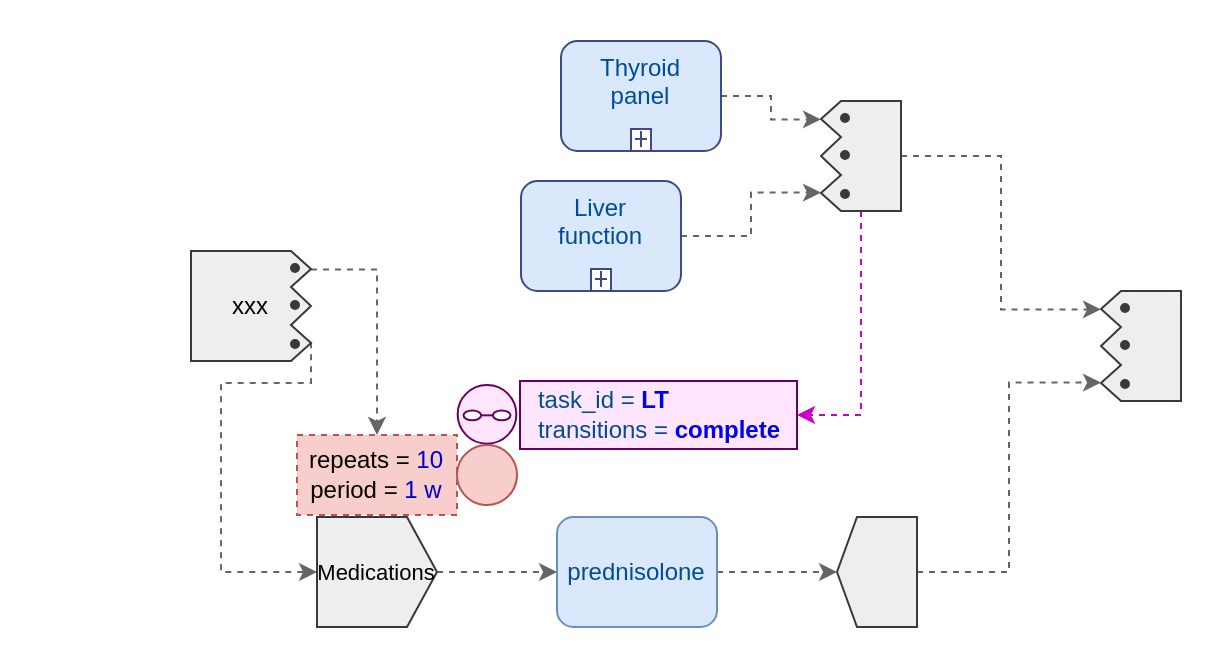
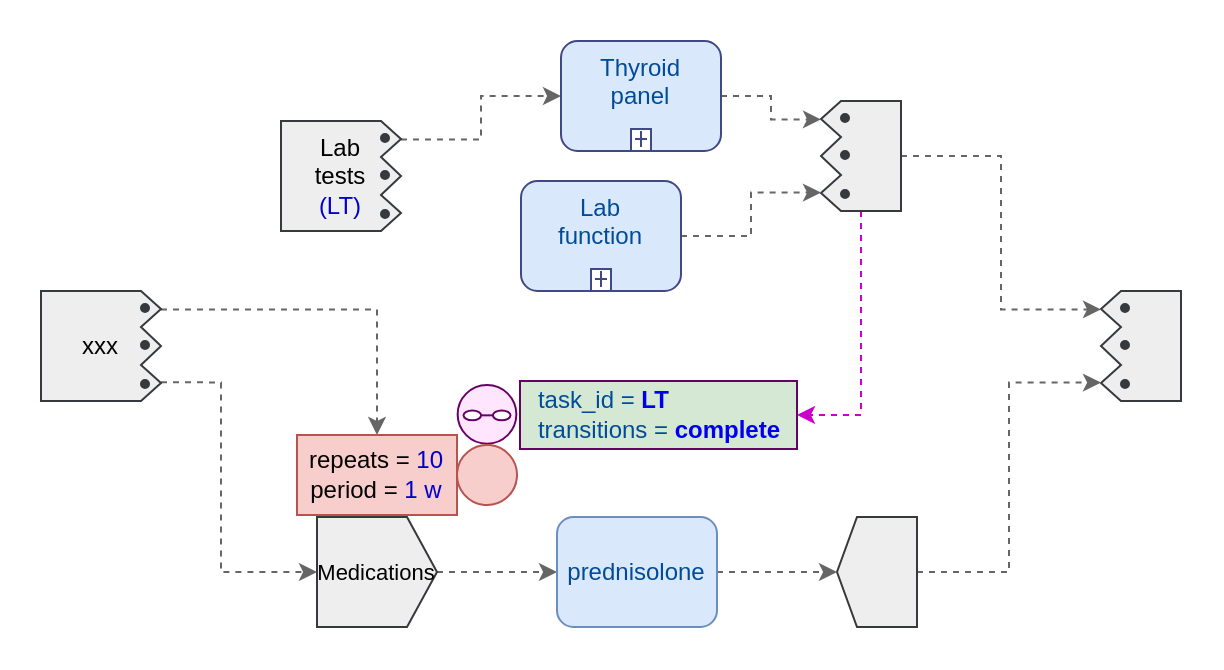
none -> (481, 124)
none -> (341, 176)
(601, 224) -> (601, 224)
(251, 306) -> (101, 346)
(659, 415) -> (659, 415)
(377, 475) -> (377, 475)
